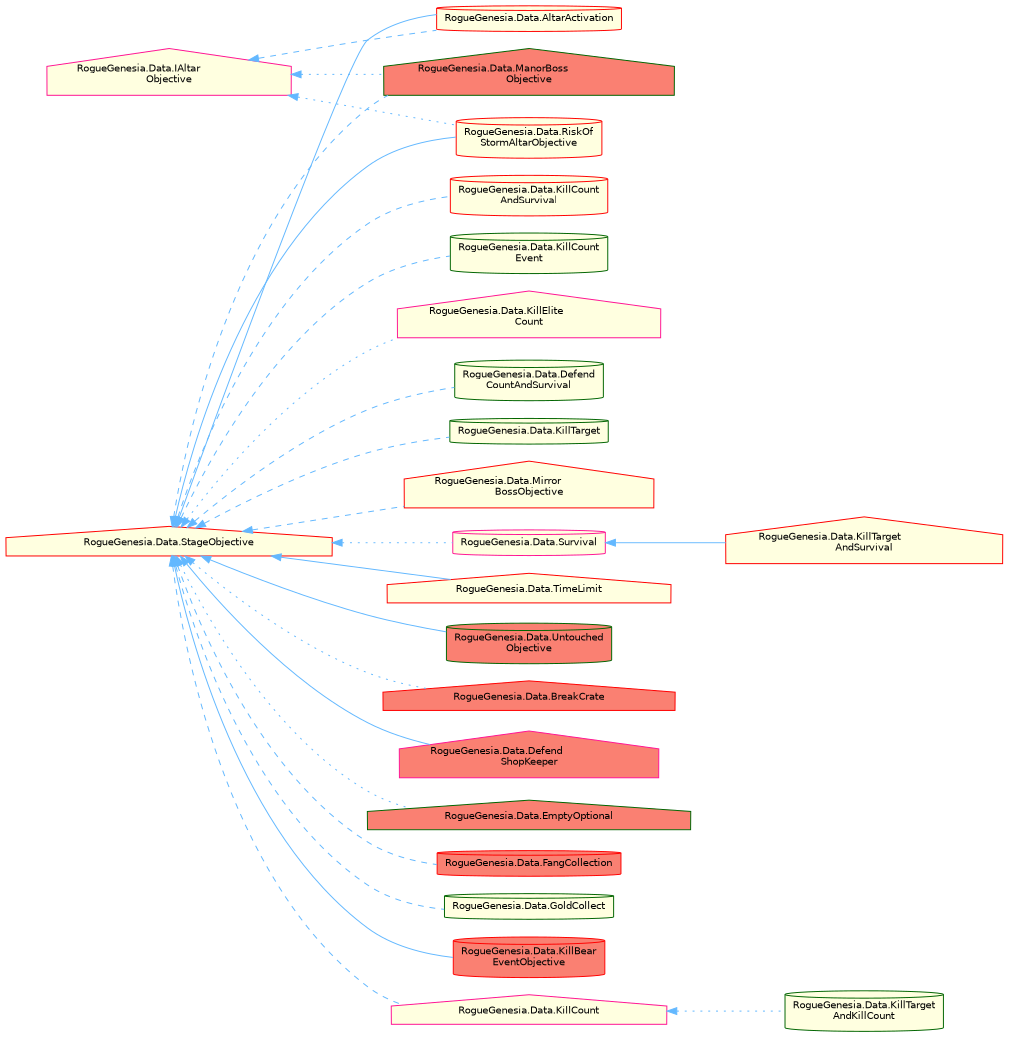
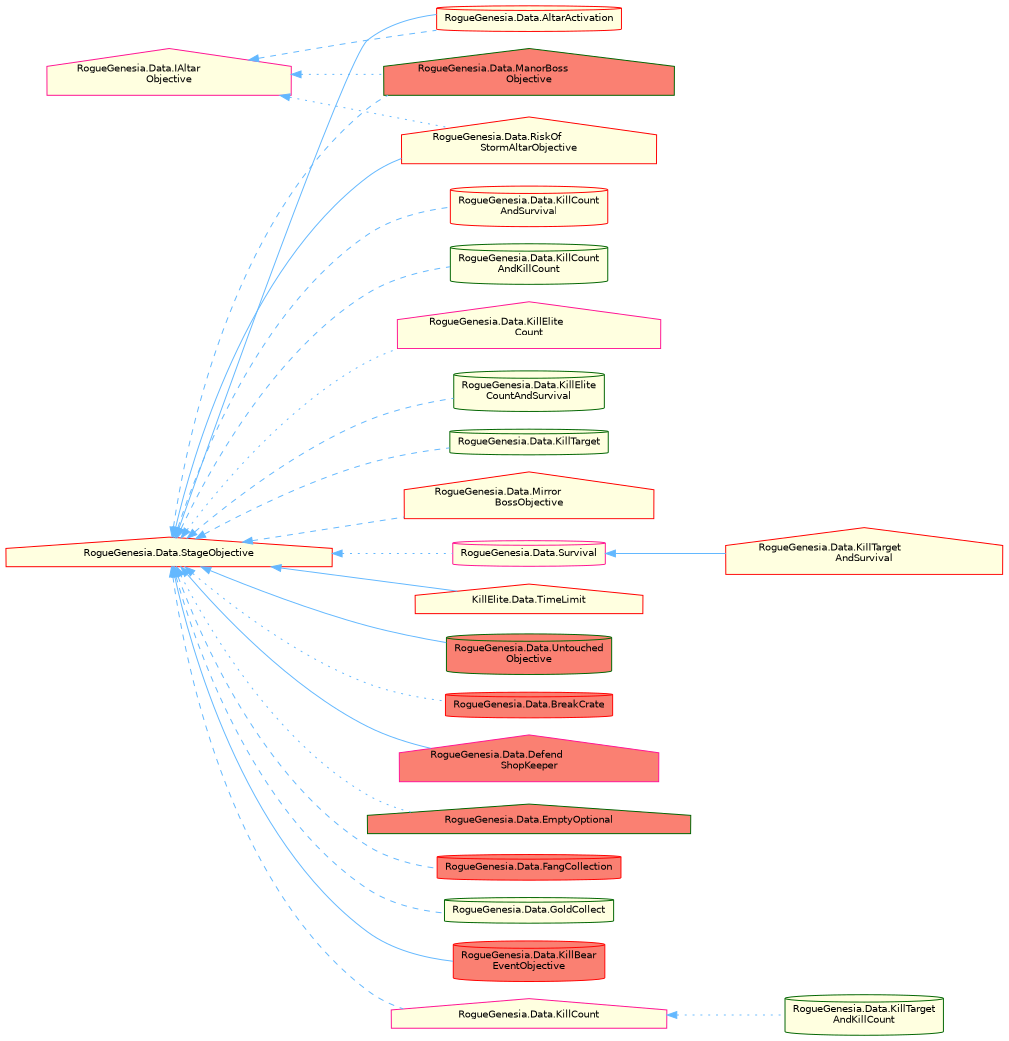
(529, 138) -> (529, 143)
(529, 253) -> (529, 264)
(529, 380) -> (529, 391)
(529, 590) -> (529, 600)
(529, 697) -> (529, 705)
